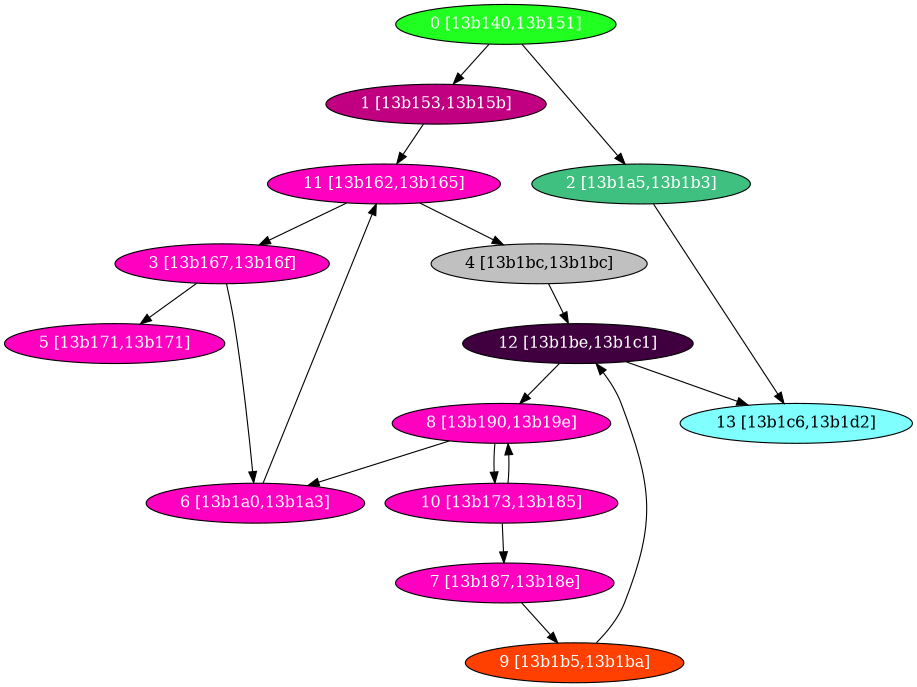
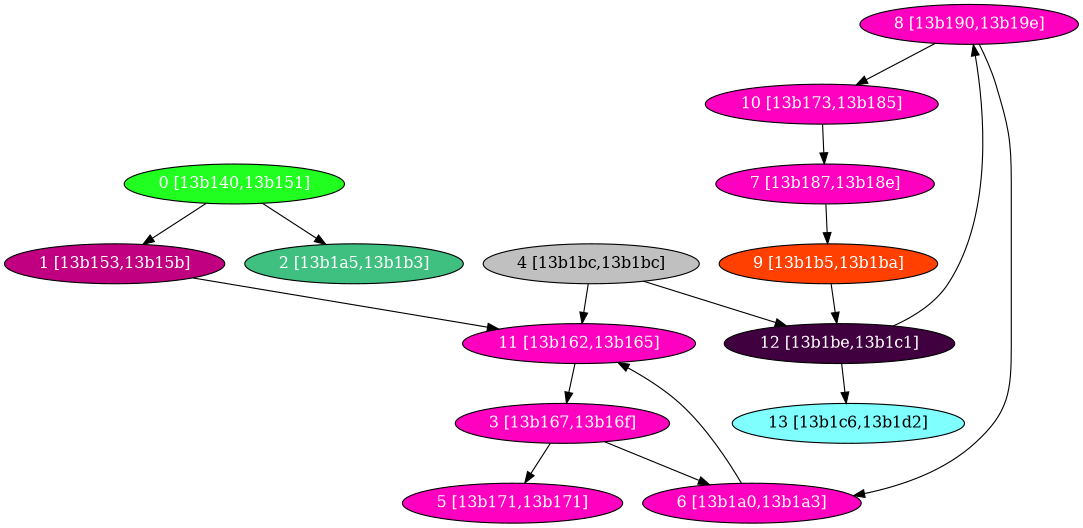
(457, 221) -> (586, 298)
(716, 299) -> none
(509, 469) -> none
